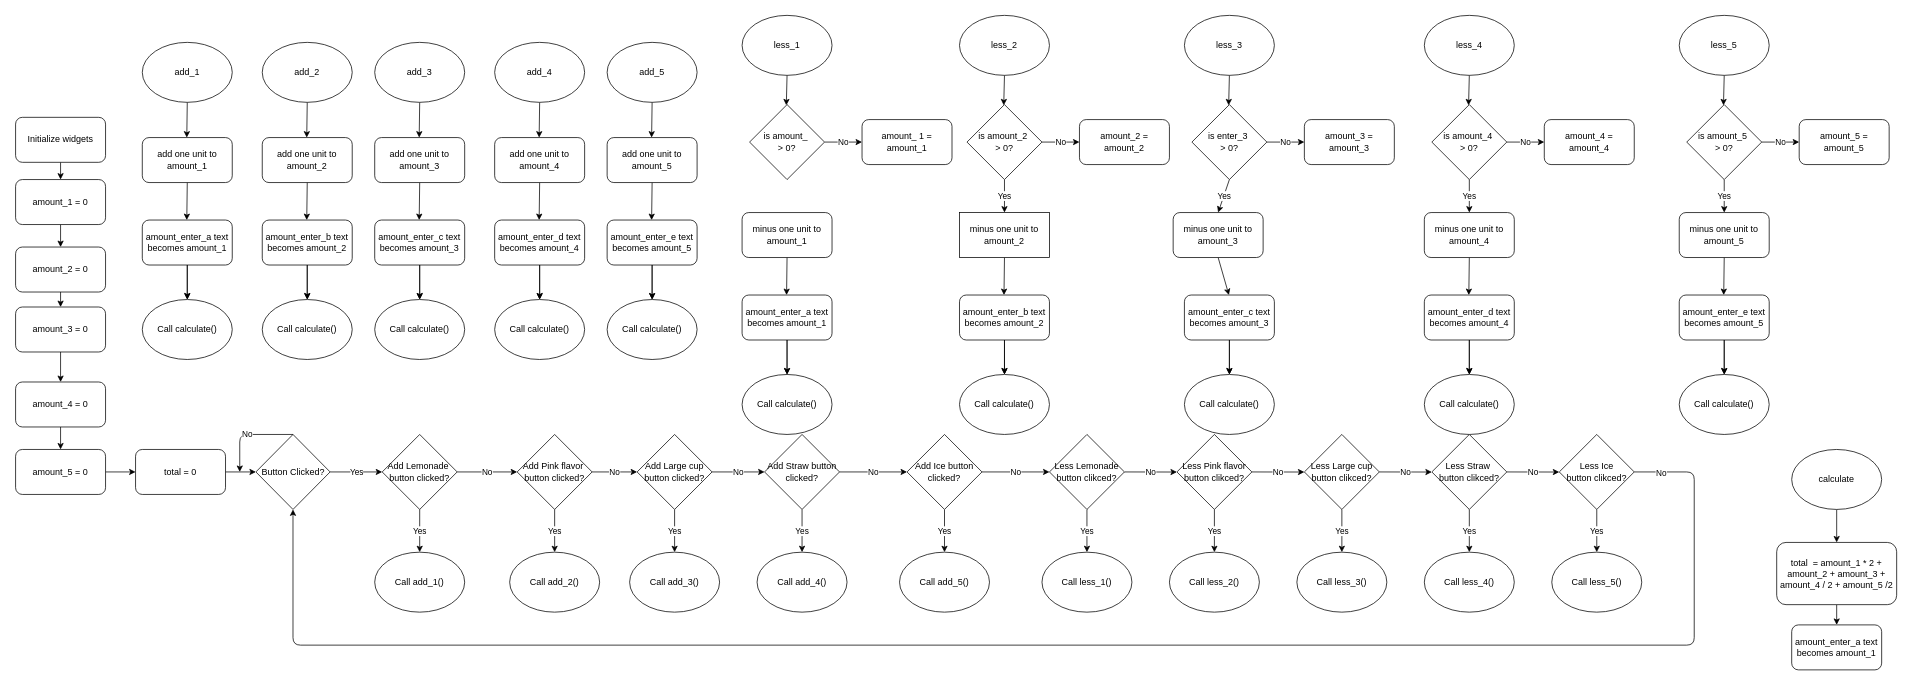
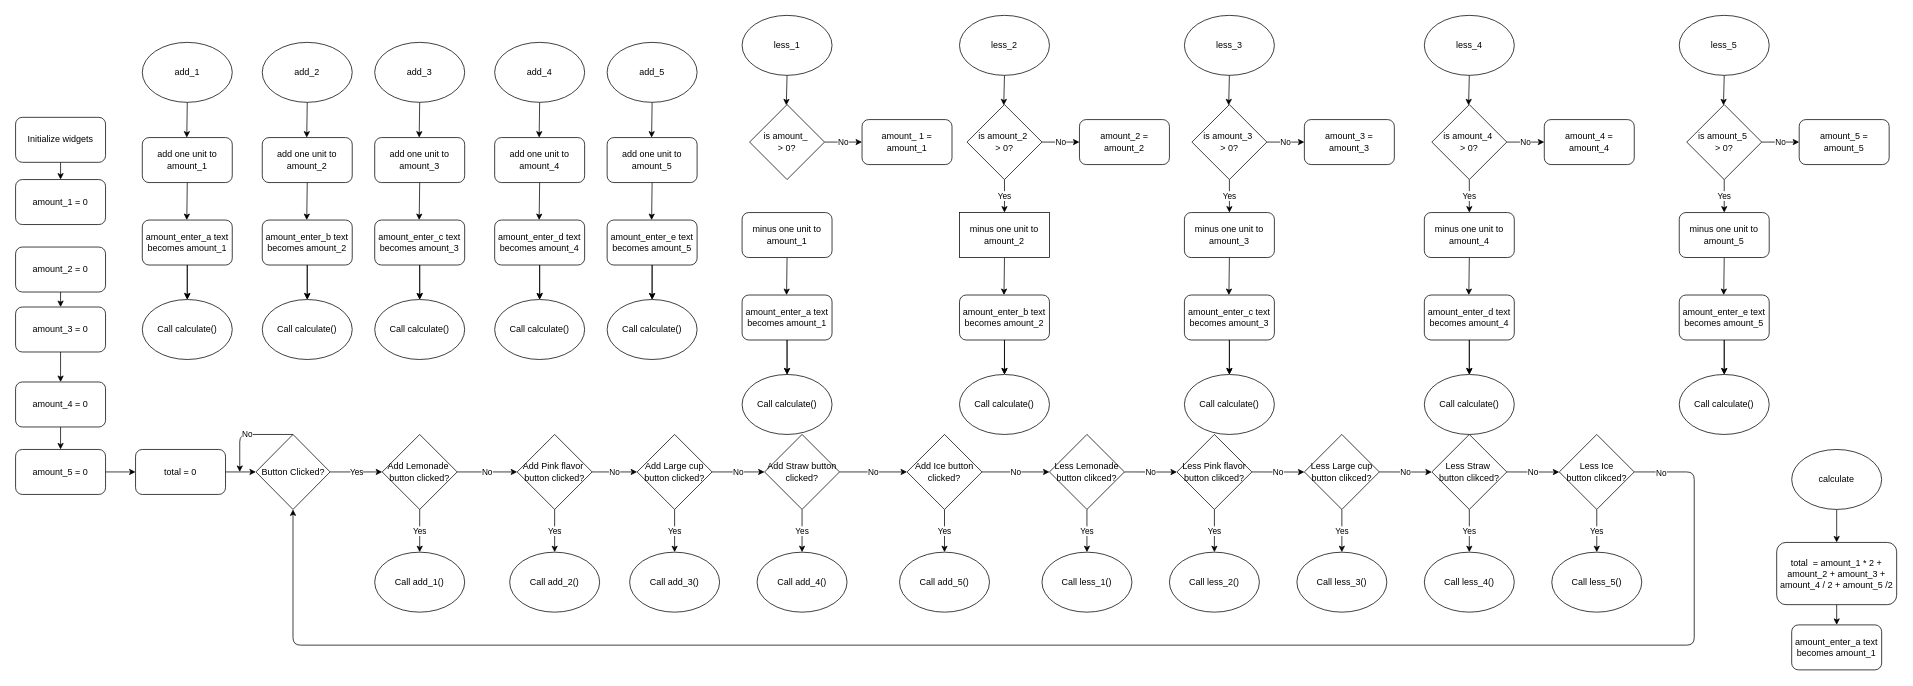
(1230, 142) -> (1230, 142)
(60, 233) -> none
(1218, 235) -> (1230, 235)
